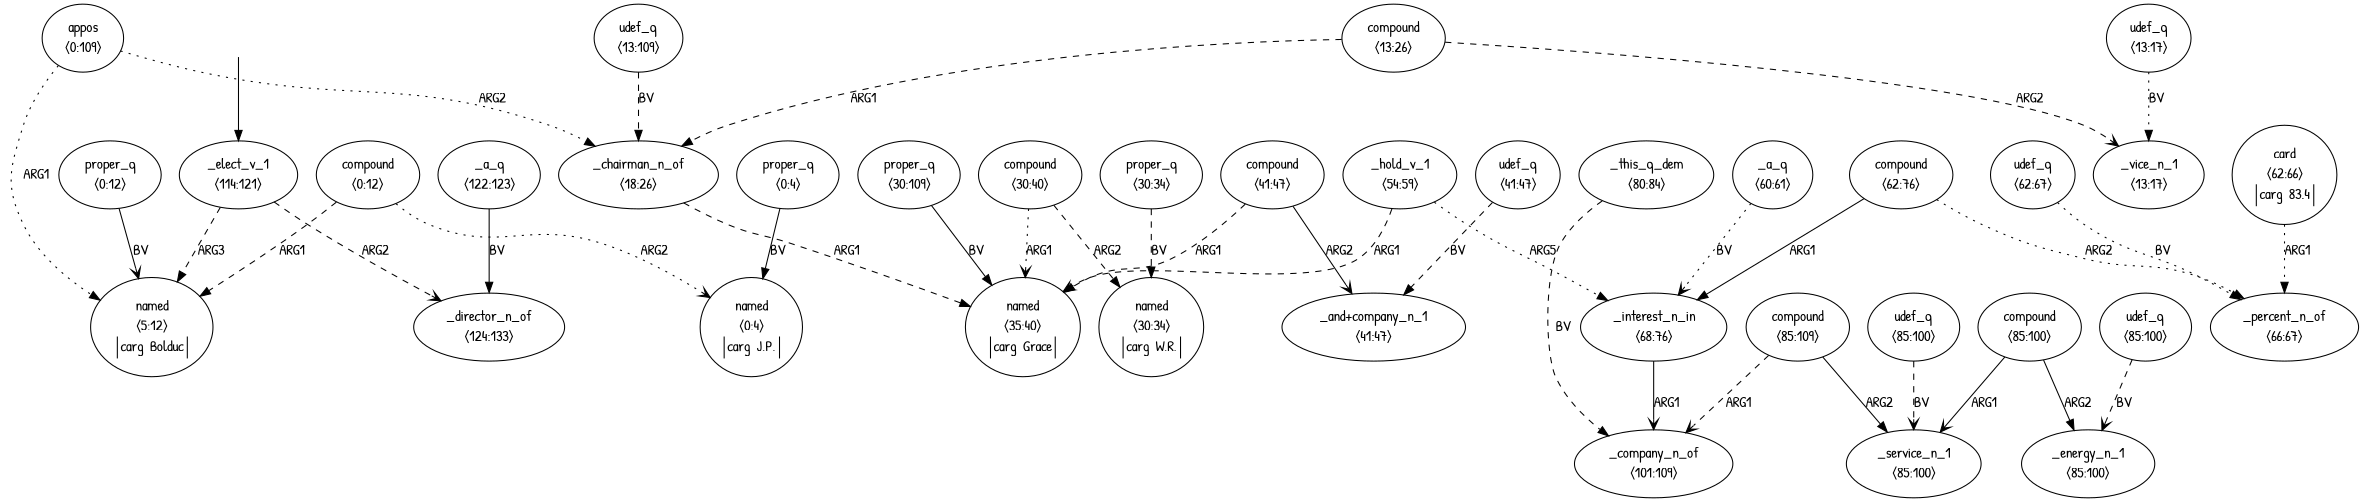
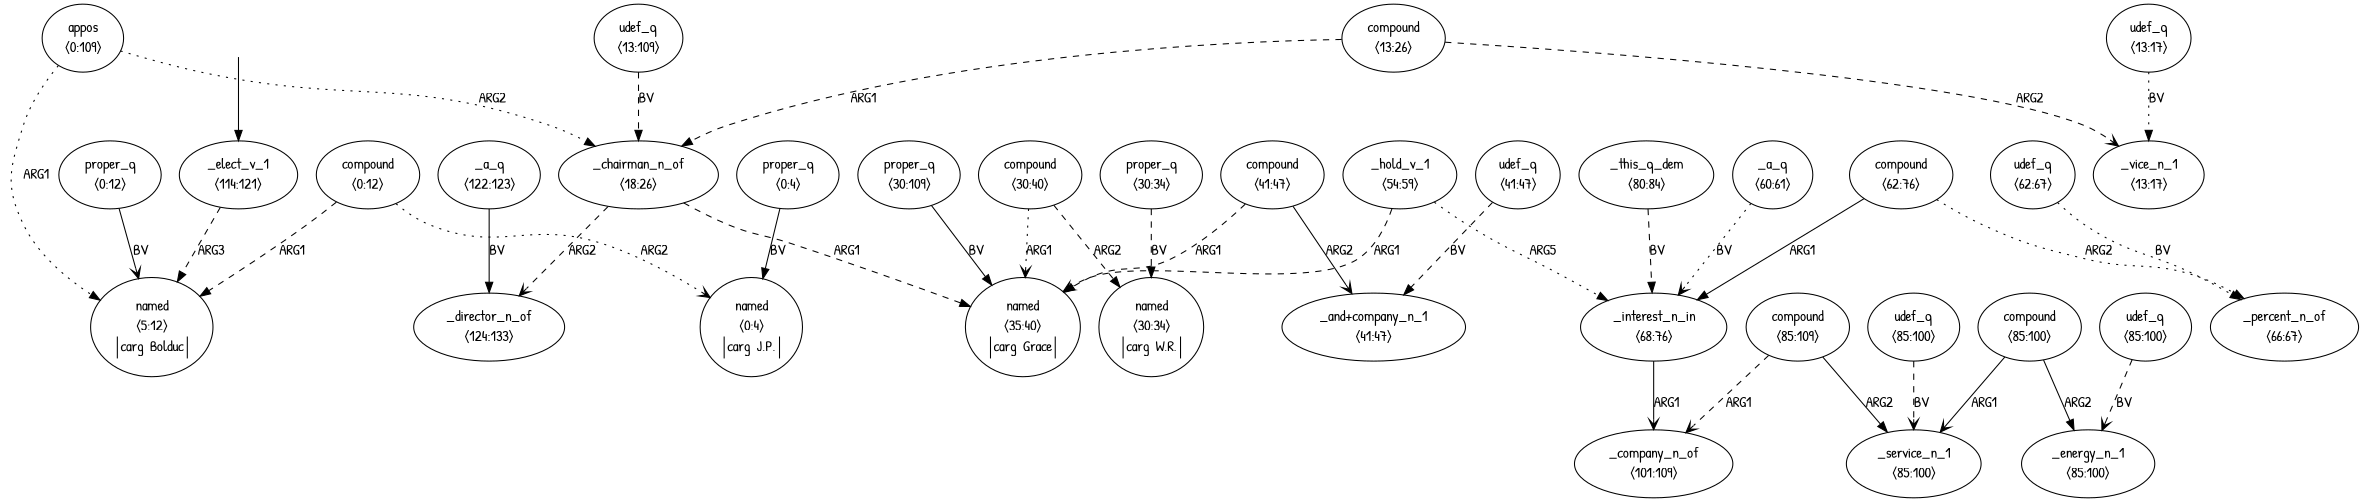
(2285, 175) -> none
(352, 251) -> (567, 247)
(1548, 314) -> (1650, 245)
